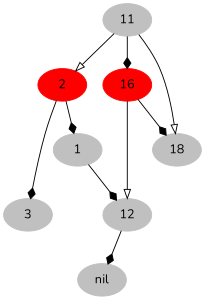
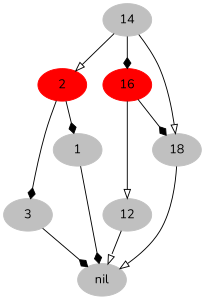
(127, 20) -> (127, 20)
(99, 178) -> (89, 209)
none -> (165, 222)
(117, 242) -> (117, 242)
none -> (61, 244)
